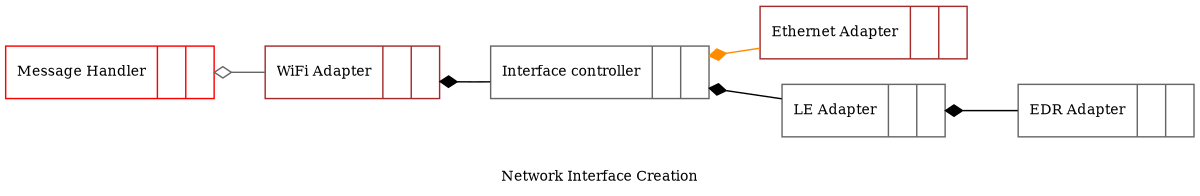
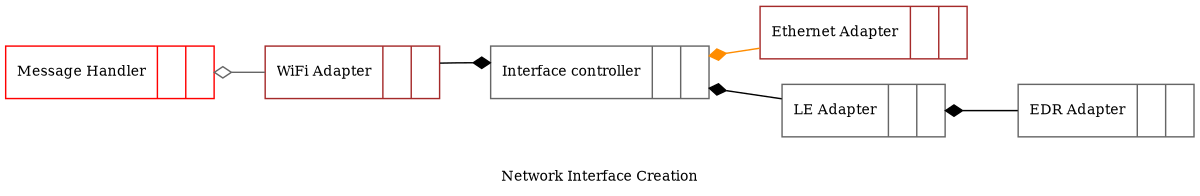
(474, 82) -> (456, 63)
